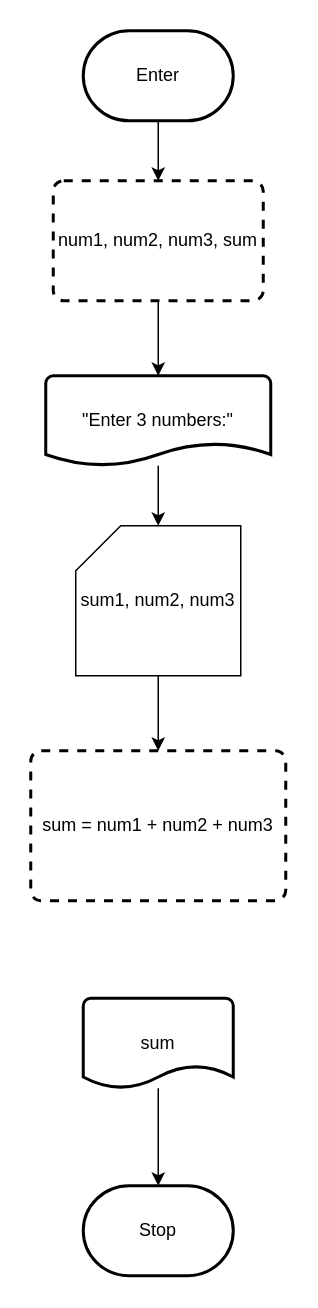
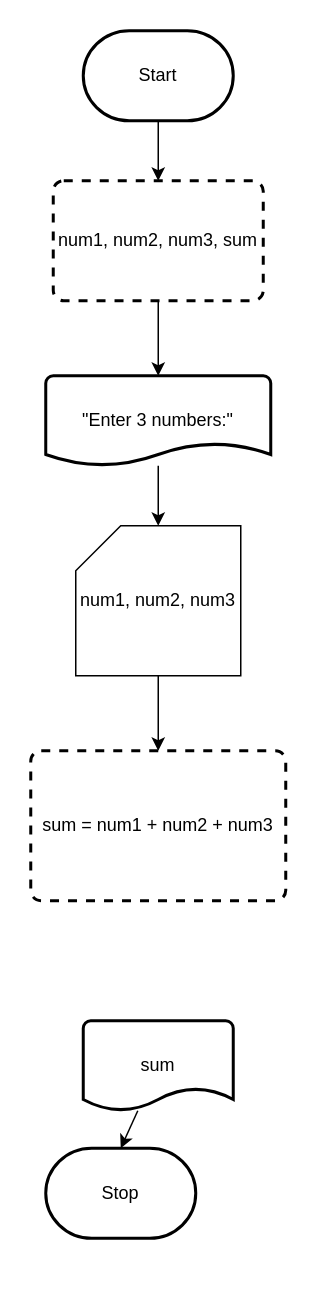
(158, 76) -> (158, 76)
(158, 601) -> (158, 601)
(158, 1043) -> (158, 1066)
(158, 1231) -> (121, 1193)
